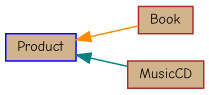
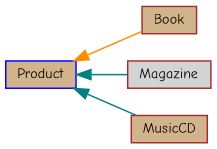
none -> (169, 75)
